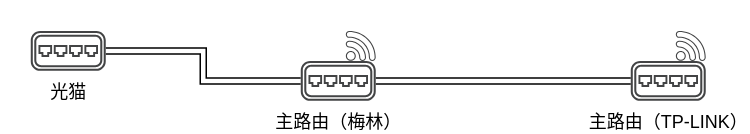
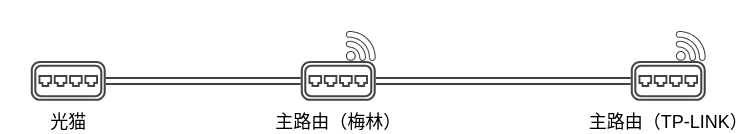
(68, 51) -> (68, 81)
